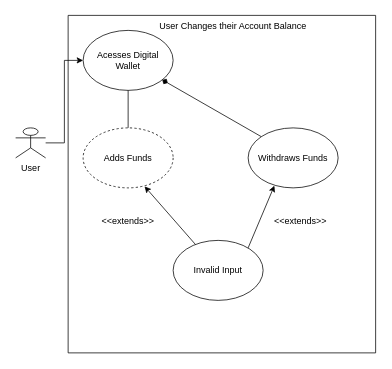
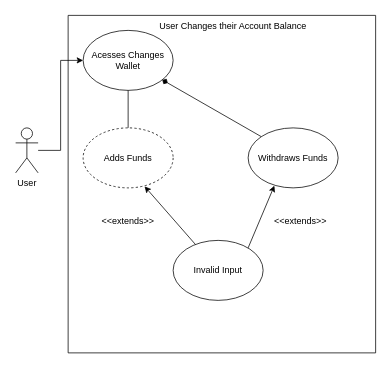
(128, 60) -> (128, 60)
(30, 143) -> (27, 150)
